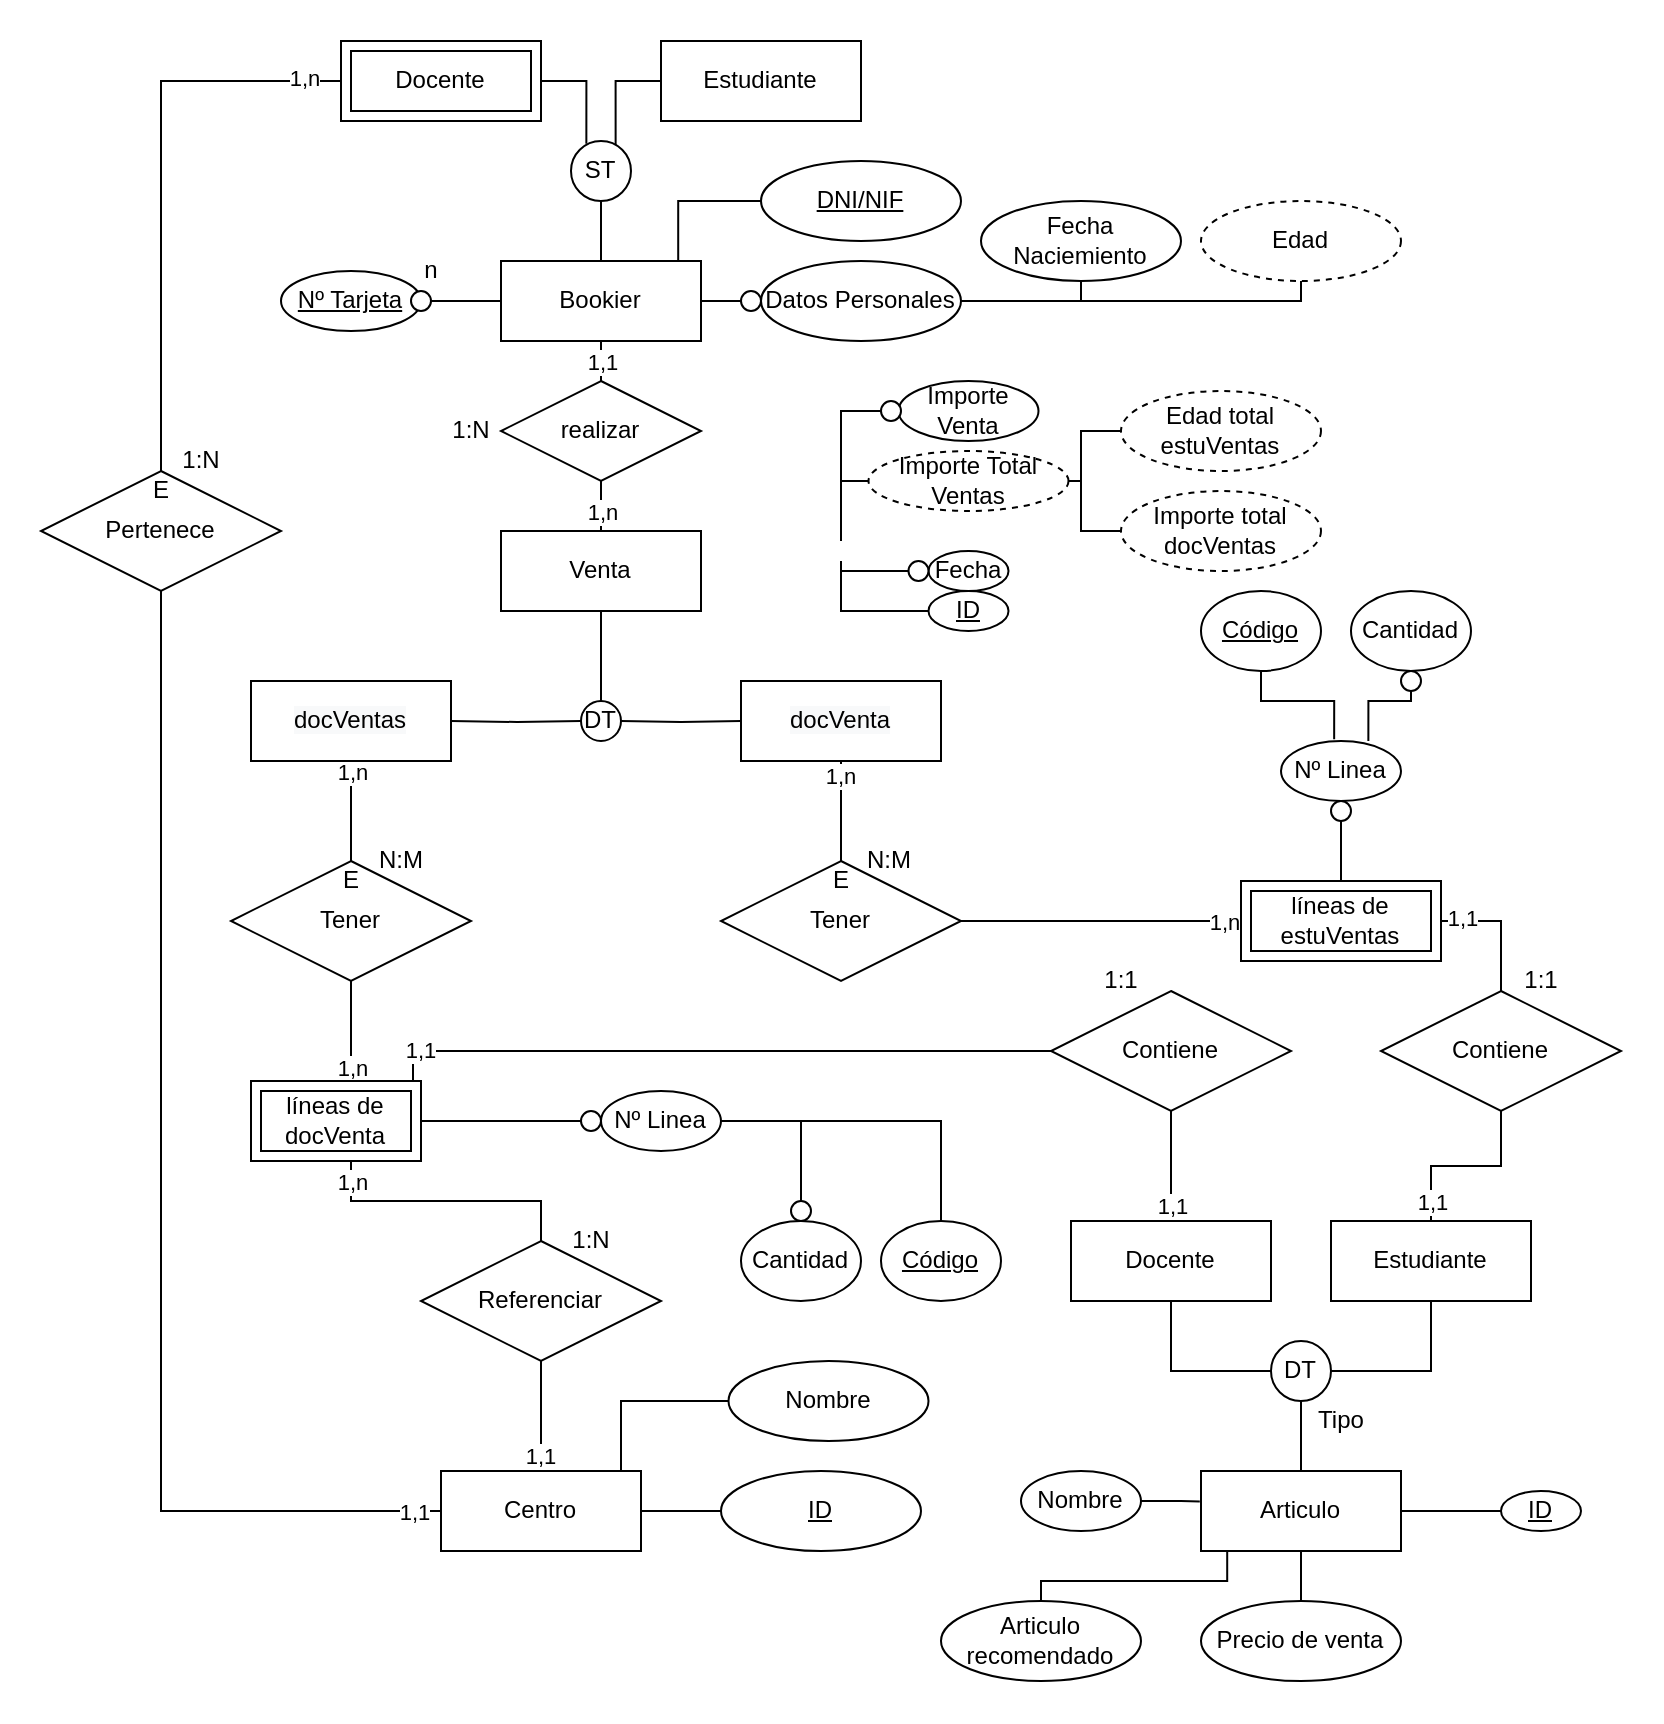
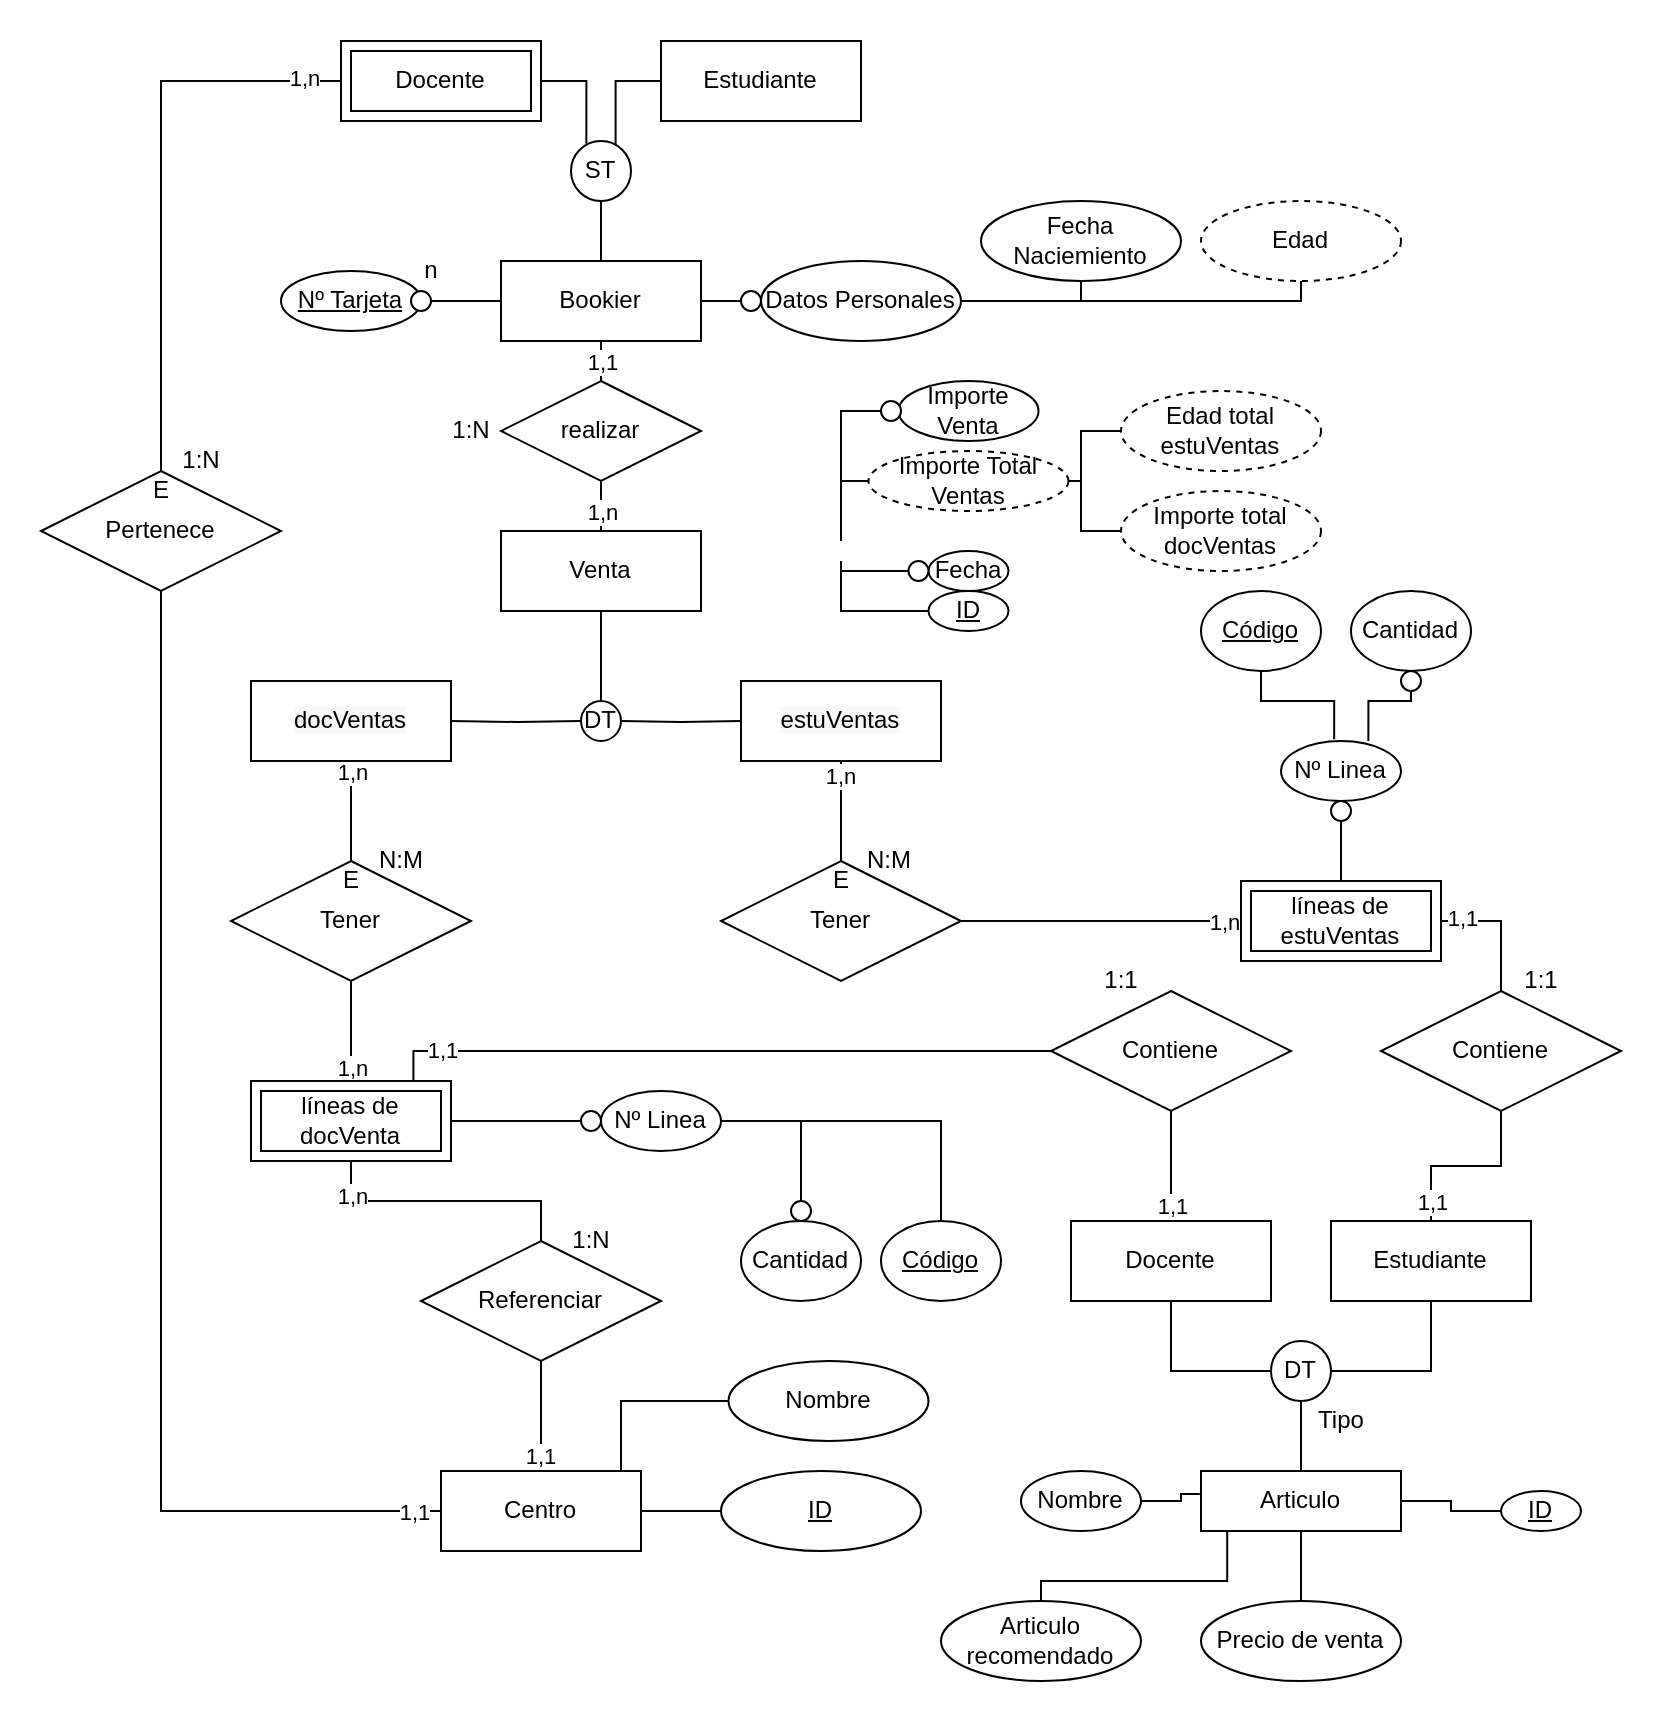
(690, 201) -> none
(861, 201) -> none
(841, 721) -> (841, 721)
(336, 1121) -> (351, 1121)
(1301, 1511) -> (1301, 1501)
